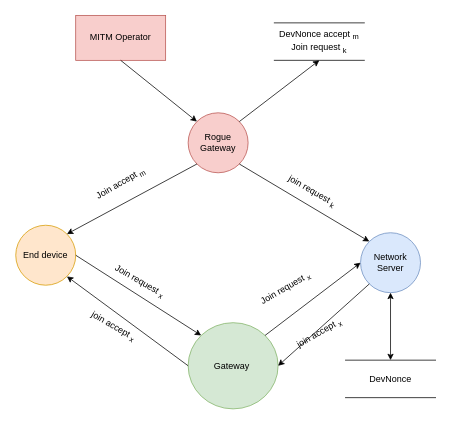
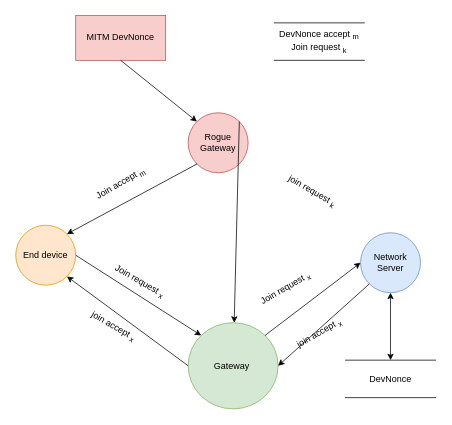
(120, 38) -> (120, 38)
(277, 92) -> (237, 192)
(302, 202) -> none
